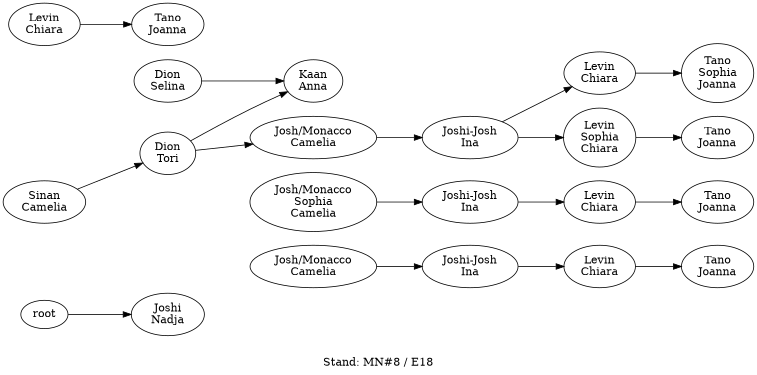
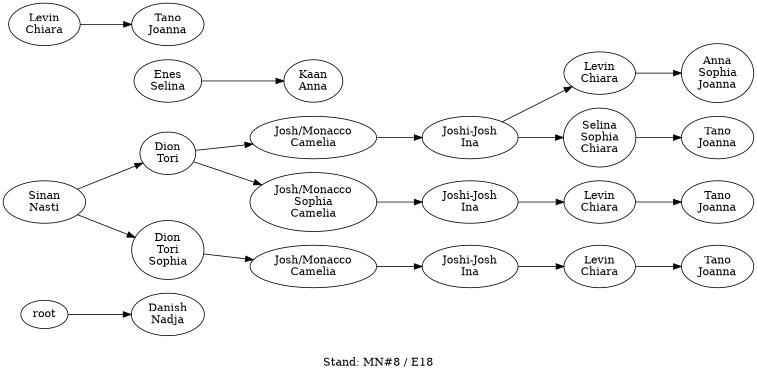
(718, 73) -> (718, 73)
(168, 81) -> (168, 81)
(235, 117) -> (224, 172)
(600, 138) -> (600, 138)
(44, 202) -> (44, 202)
none -> (168, 250)
(168, 314) -> (168, 314)
